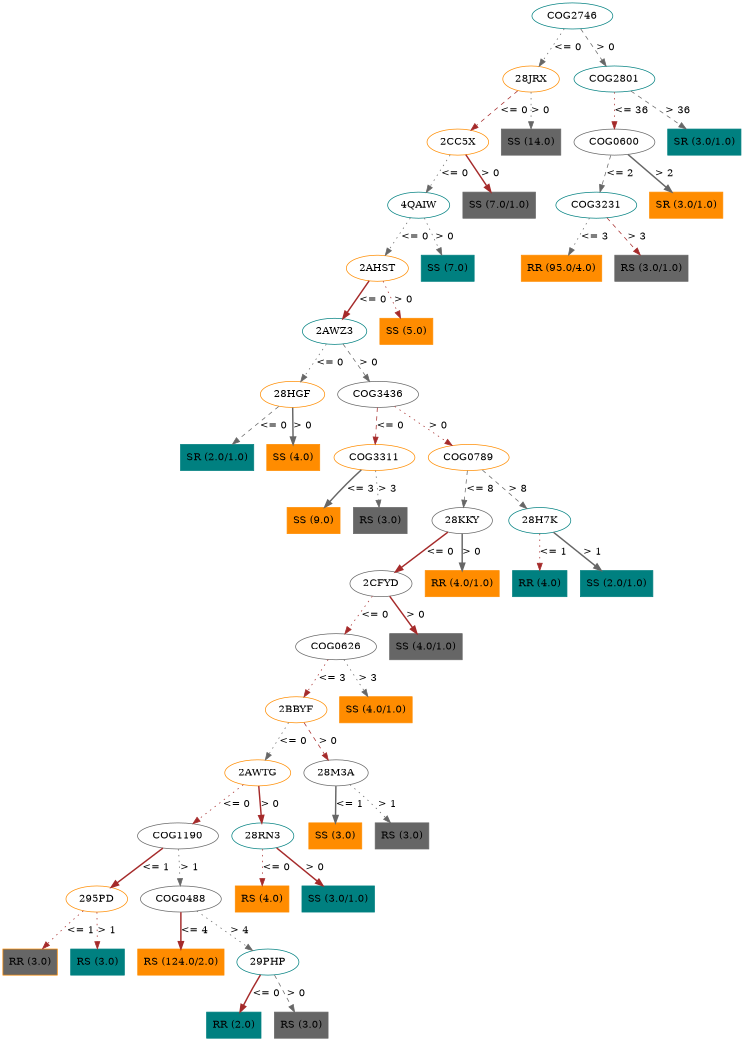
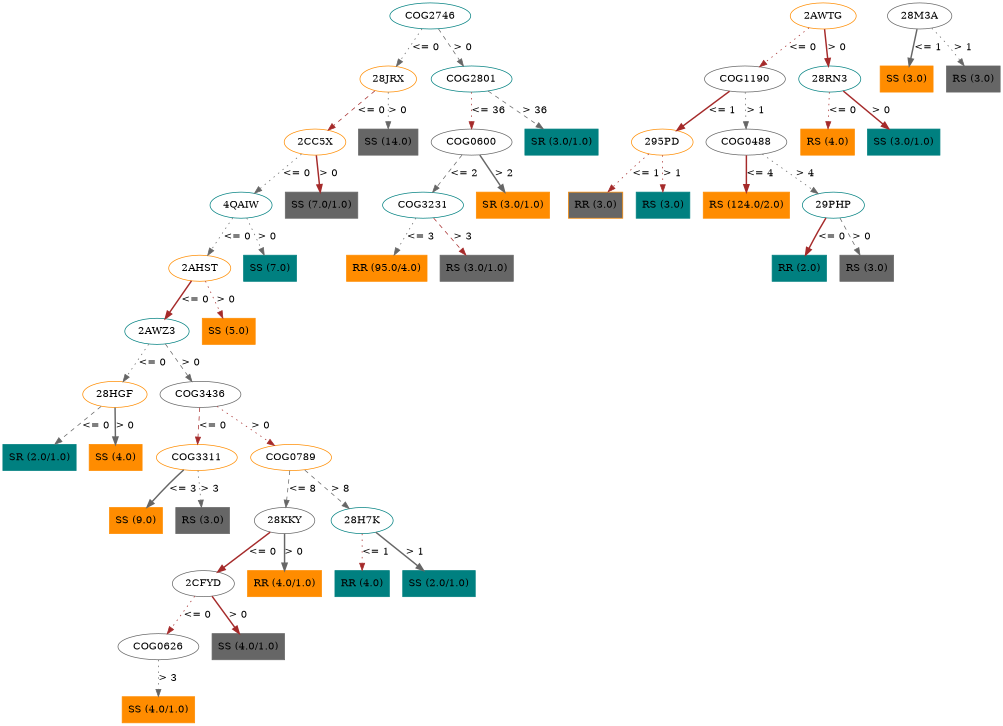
(296, 710) -> none
